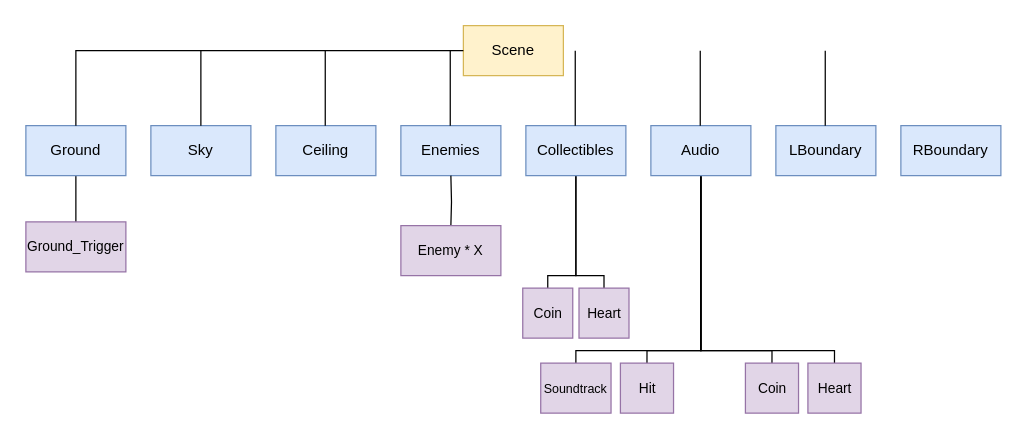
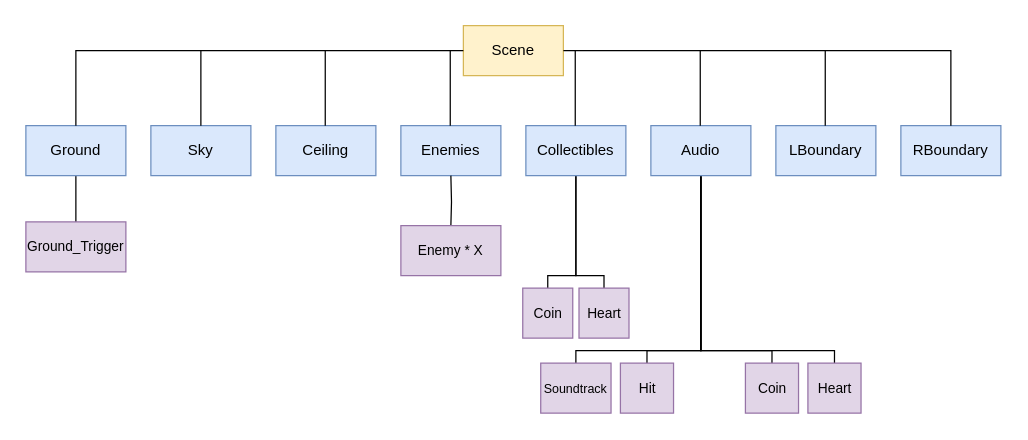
none -> (794, 51)
